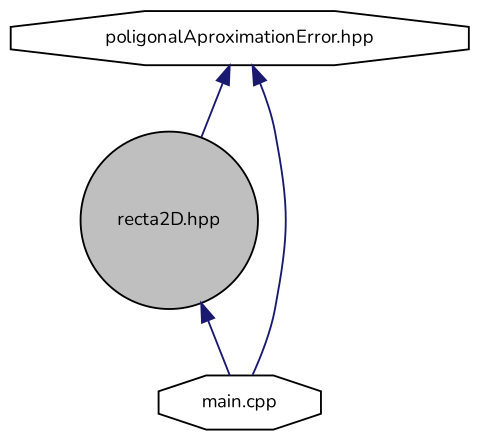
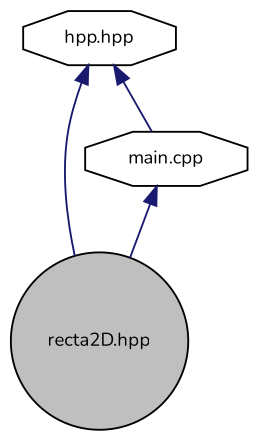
(240, 38) -> (100, 38)
(219, 348) -> (140, 231)
